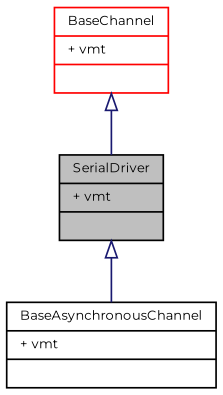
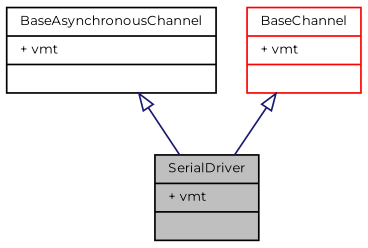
(111, 280) -> (164, 131)
